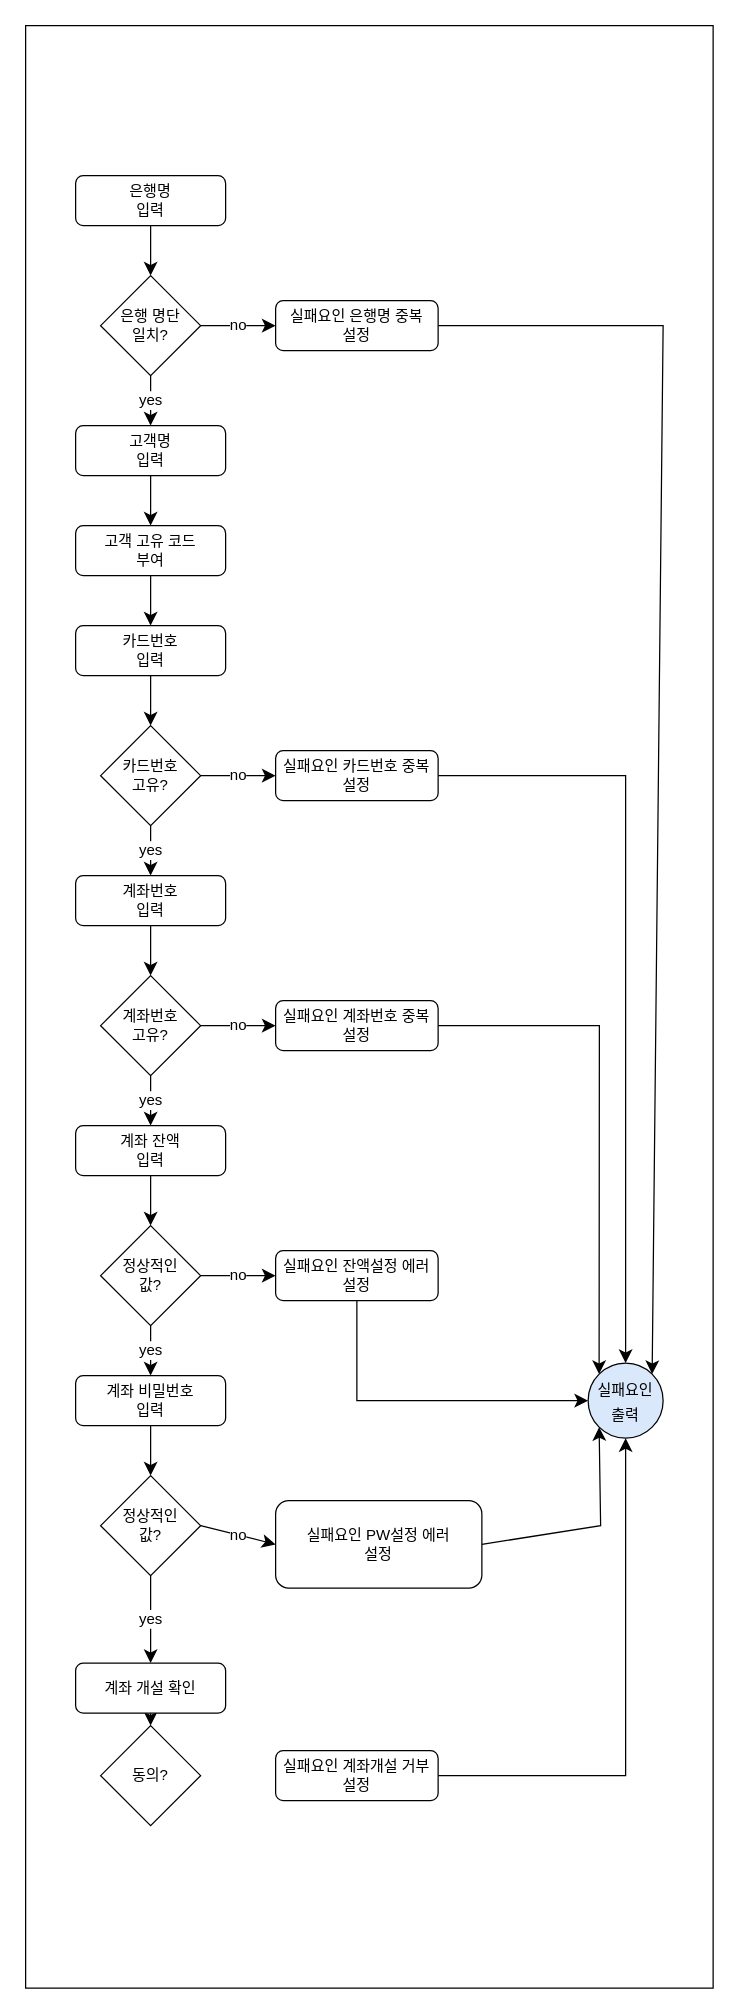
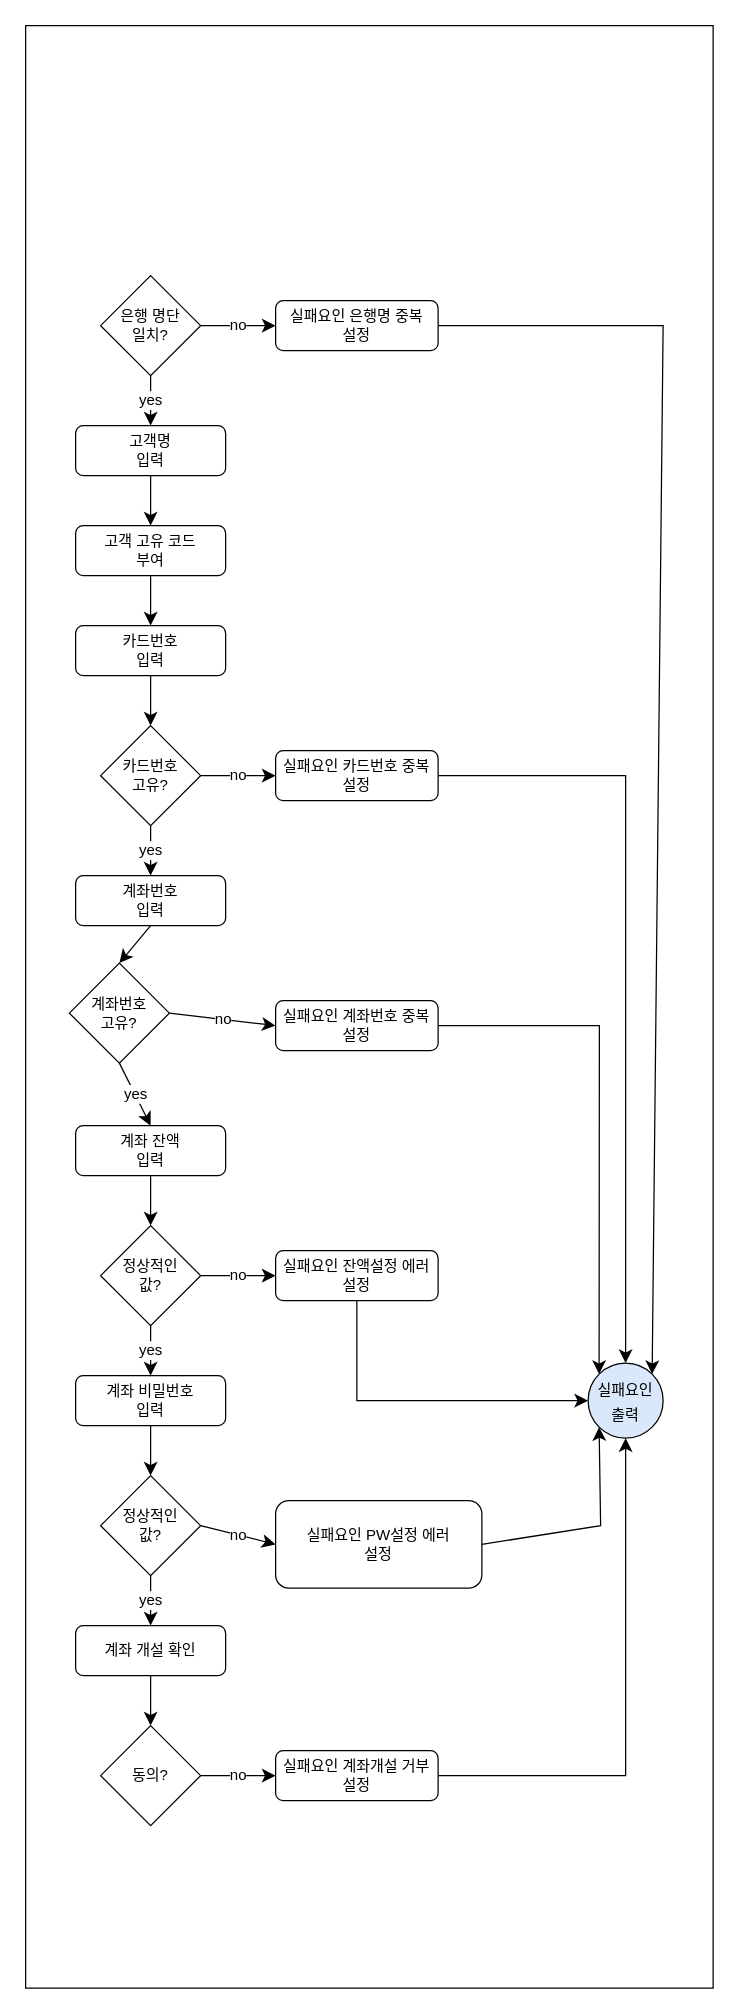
(151, 201) -> none
(151, 245) -> none
(151, 1026) -> (119, 1013)
(151, 1688) -> (151, 1651)
none -> (234, 1776)
